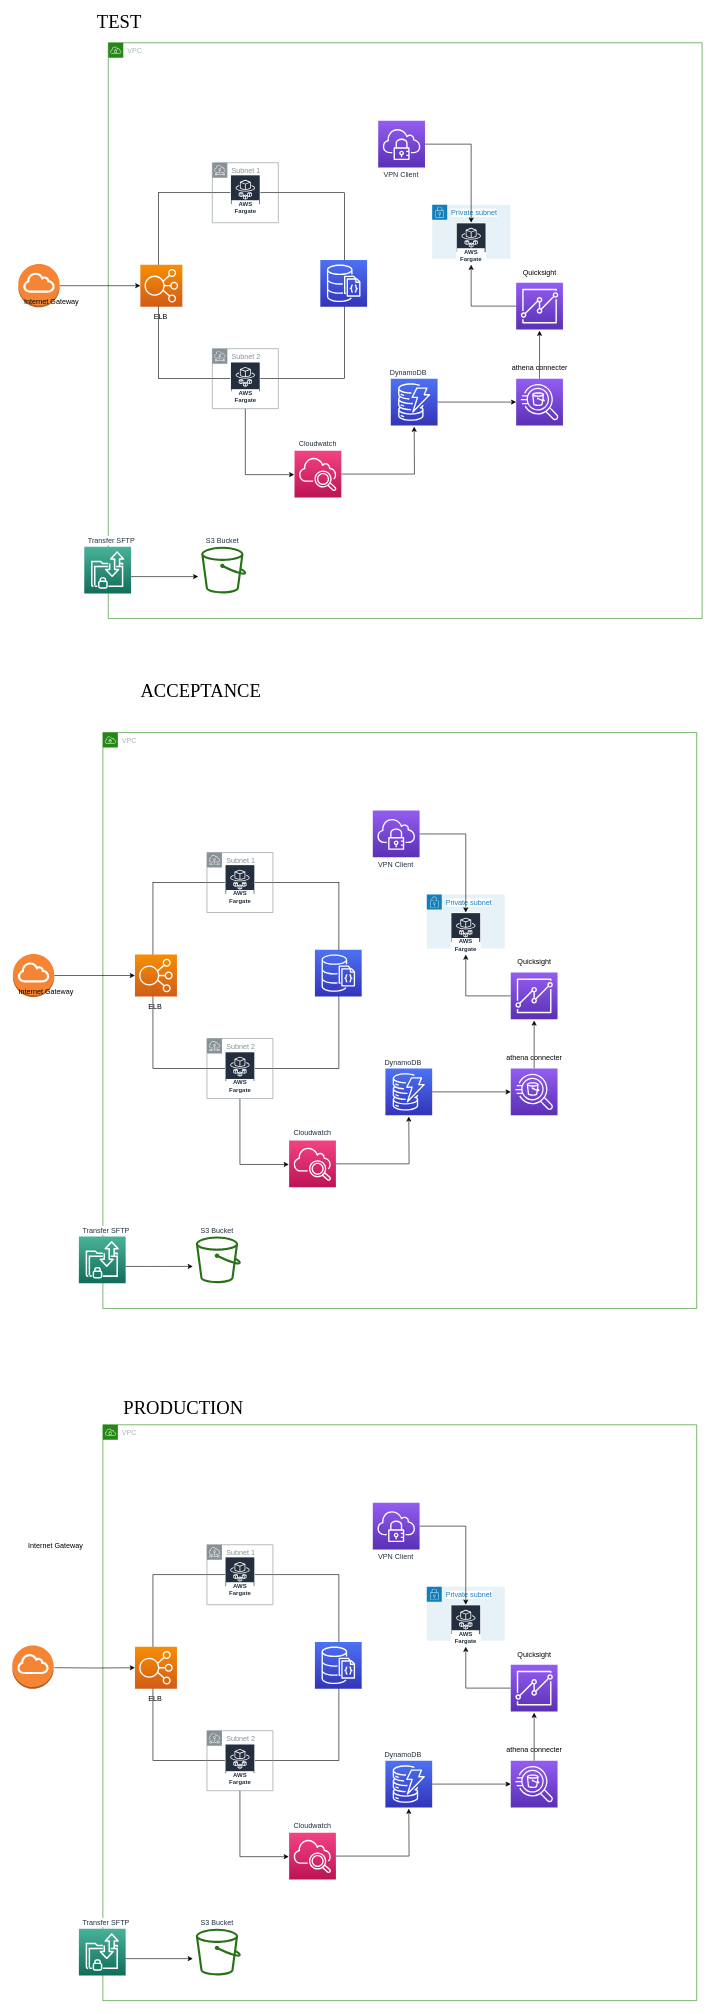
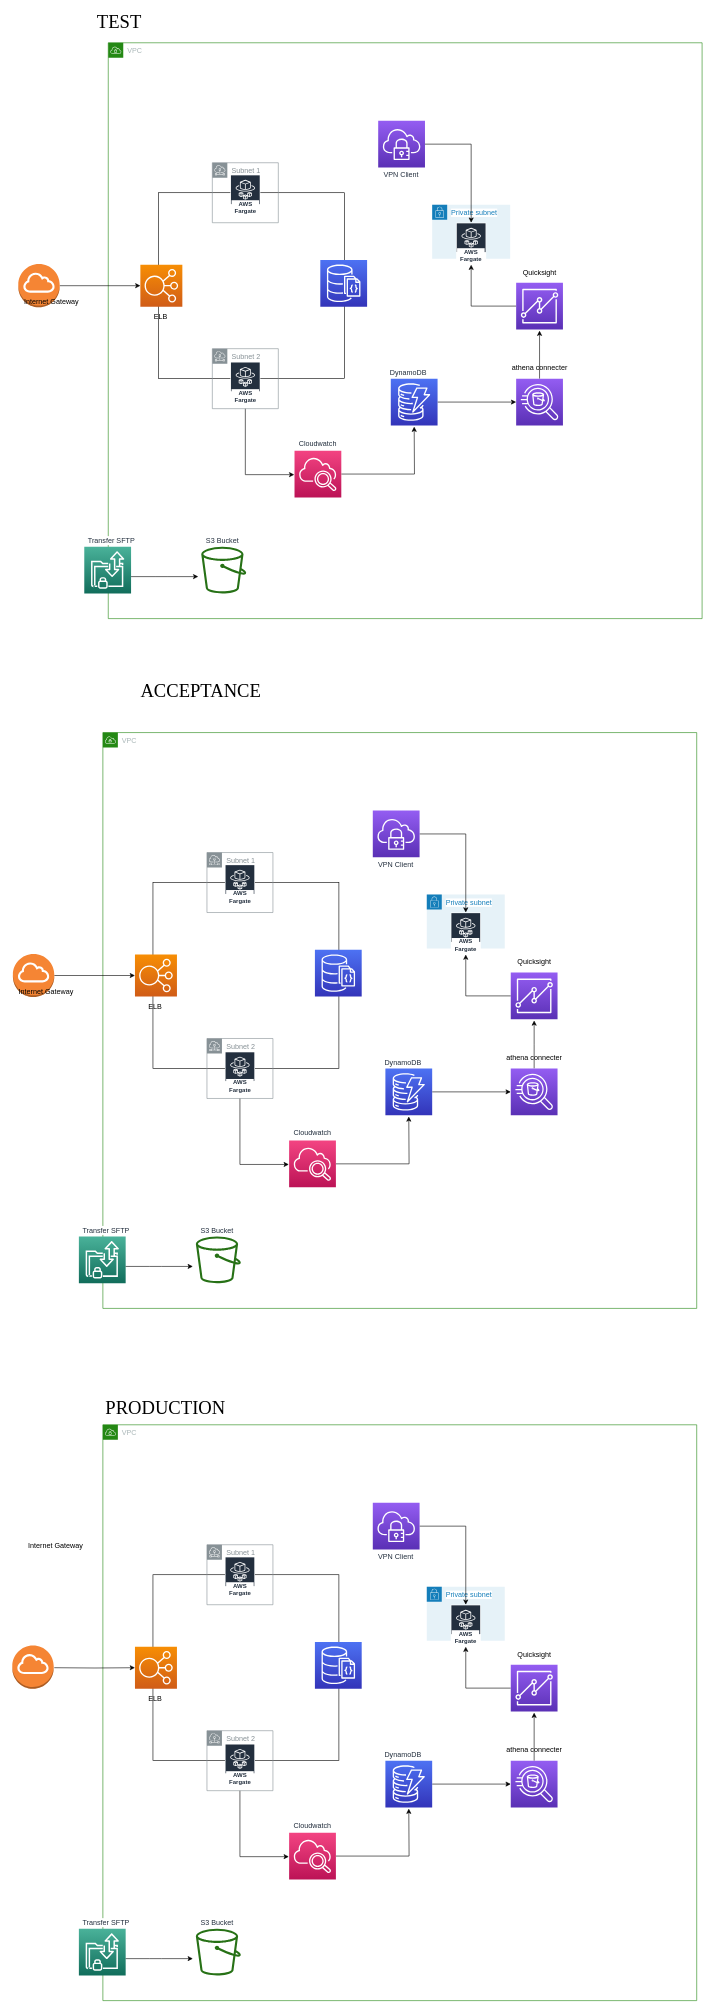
(183, 1407) -> (165, 1407)
